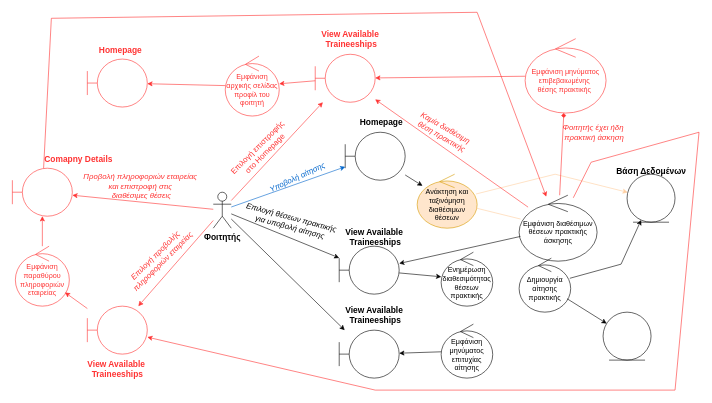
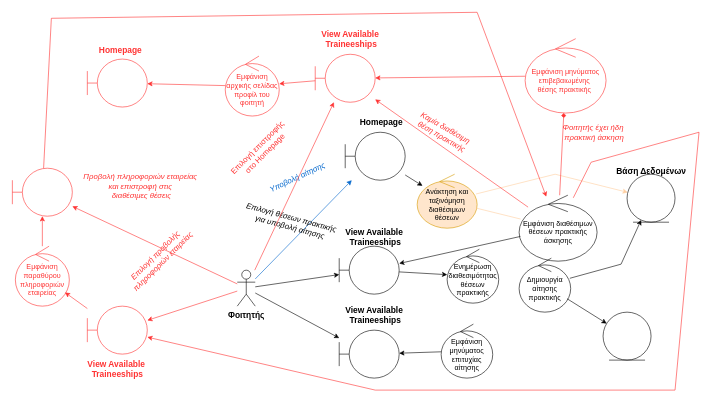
(78, 159) -> none
(222, 210) -> (246, 288)
(467, 279) -> (473, 276)
